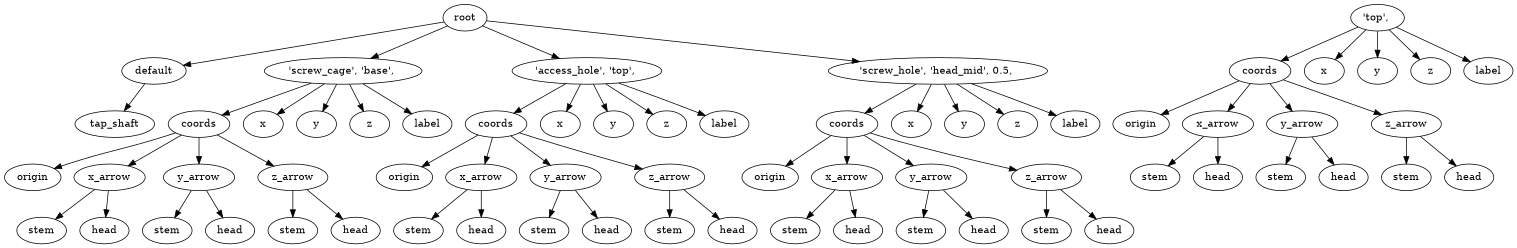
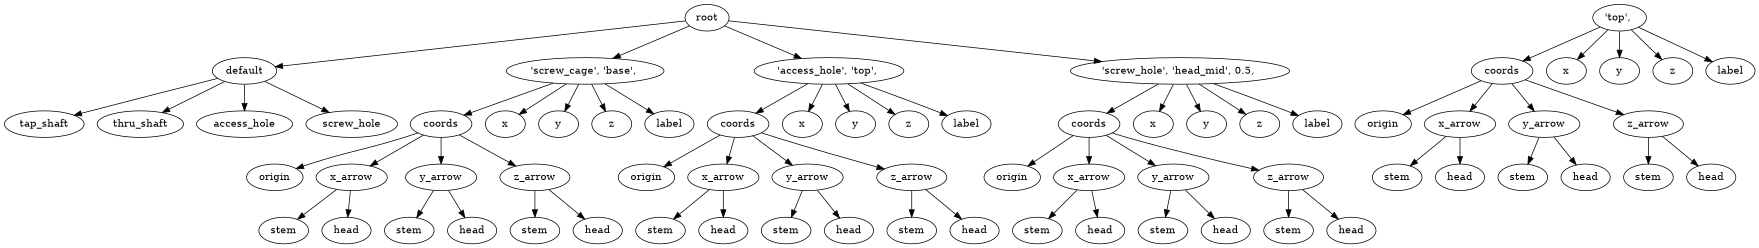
none -> (140, 124)
none -> (245, 124)
none -> (352, 124)
